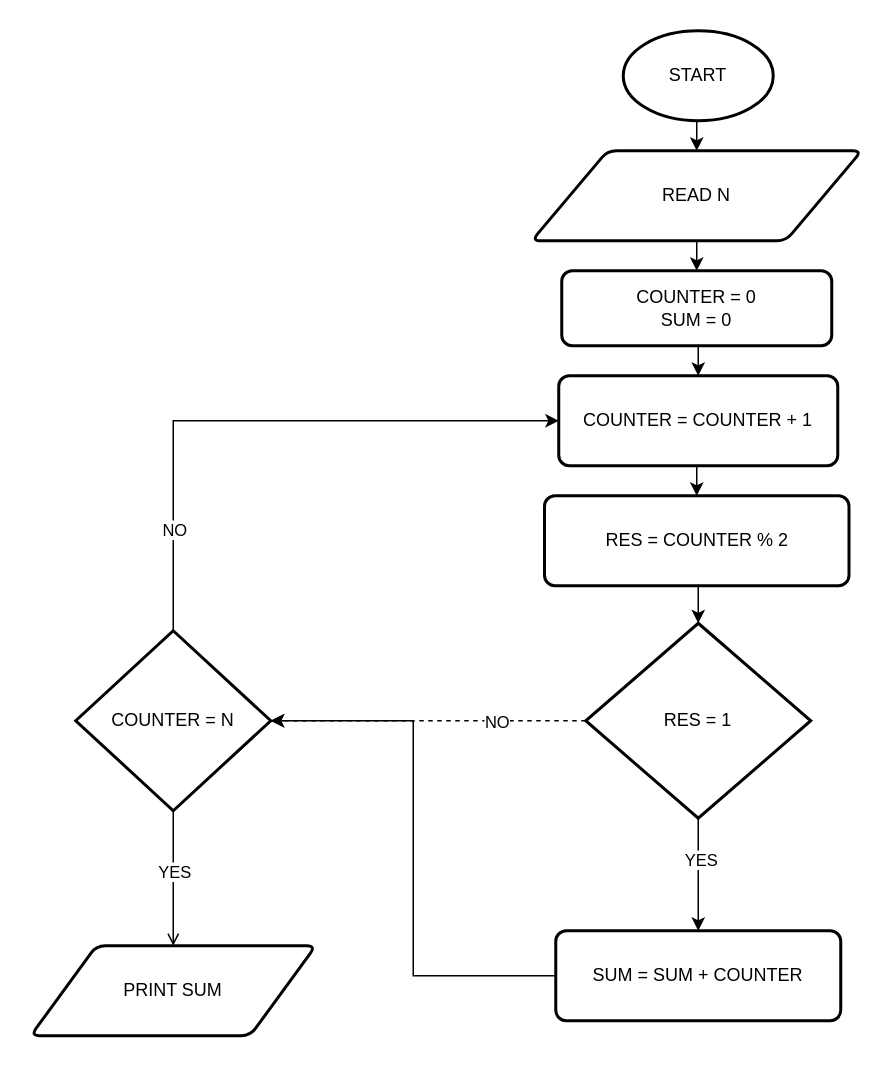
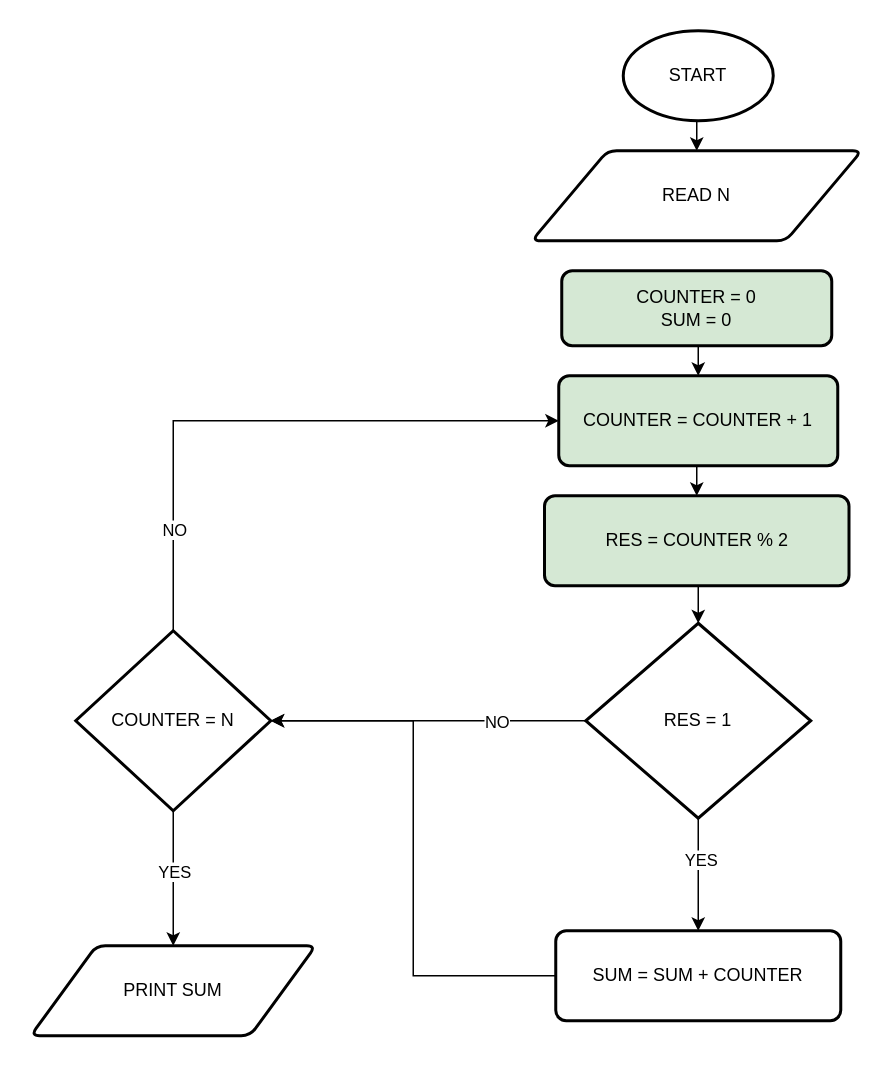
(697, 251) -> none
(697, 308) -> (697, 308)
(698, 421) -> (698, 421)
(697, 541) -> (697, 541)
(548, 721) -> (548, 721)
(173, 936) -> (173, 934)
